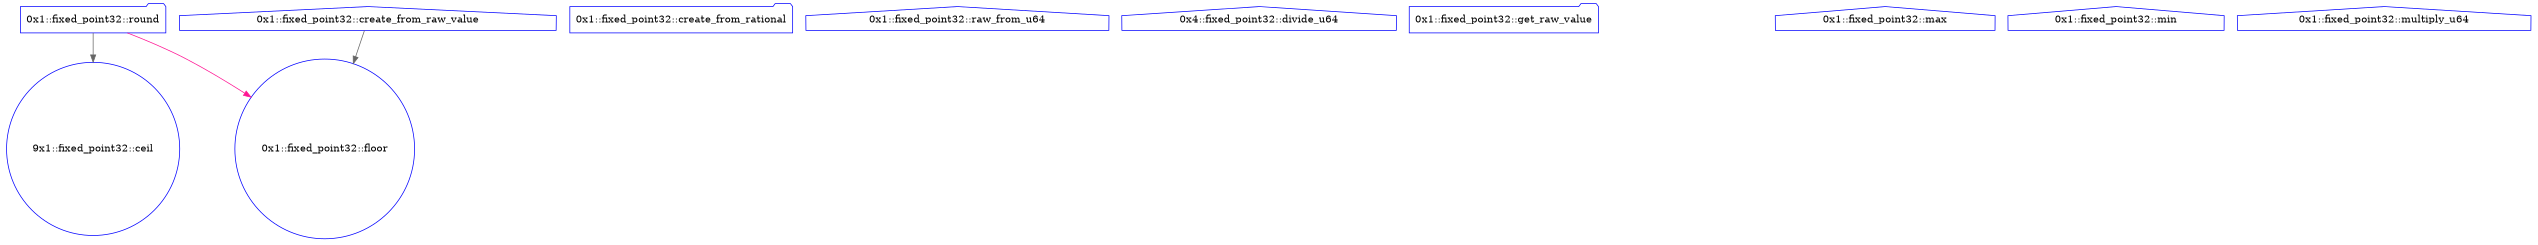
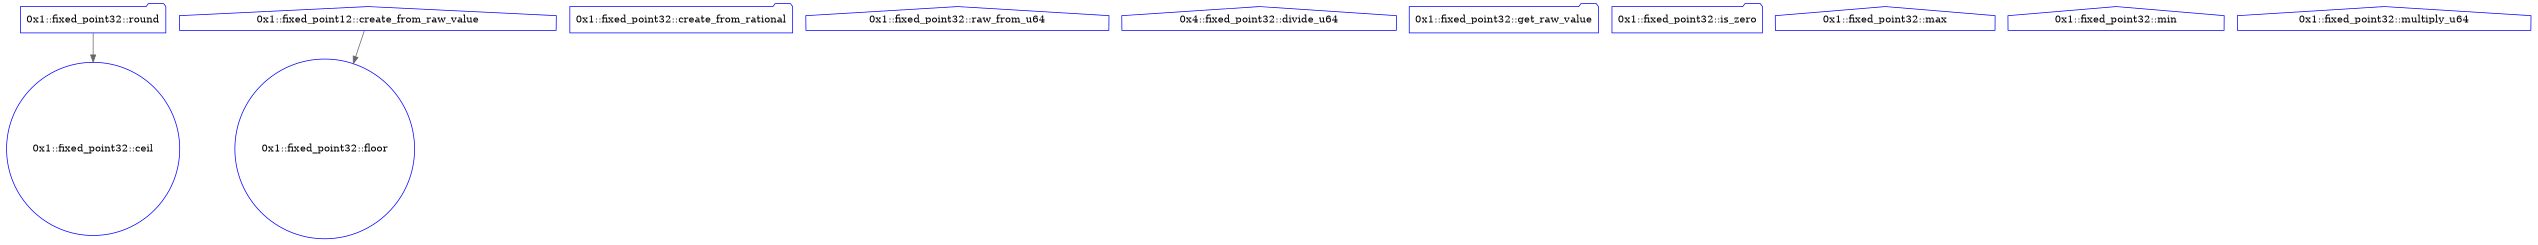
(368, 20) -> (368, 20)
none -> (1687, 20)
(188, 60) -> none
(93, 149) -> (93, 149)
